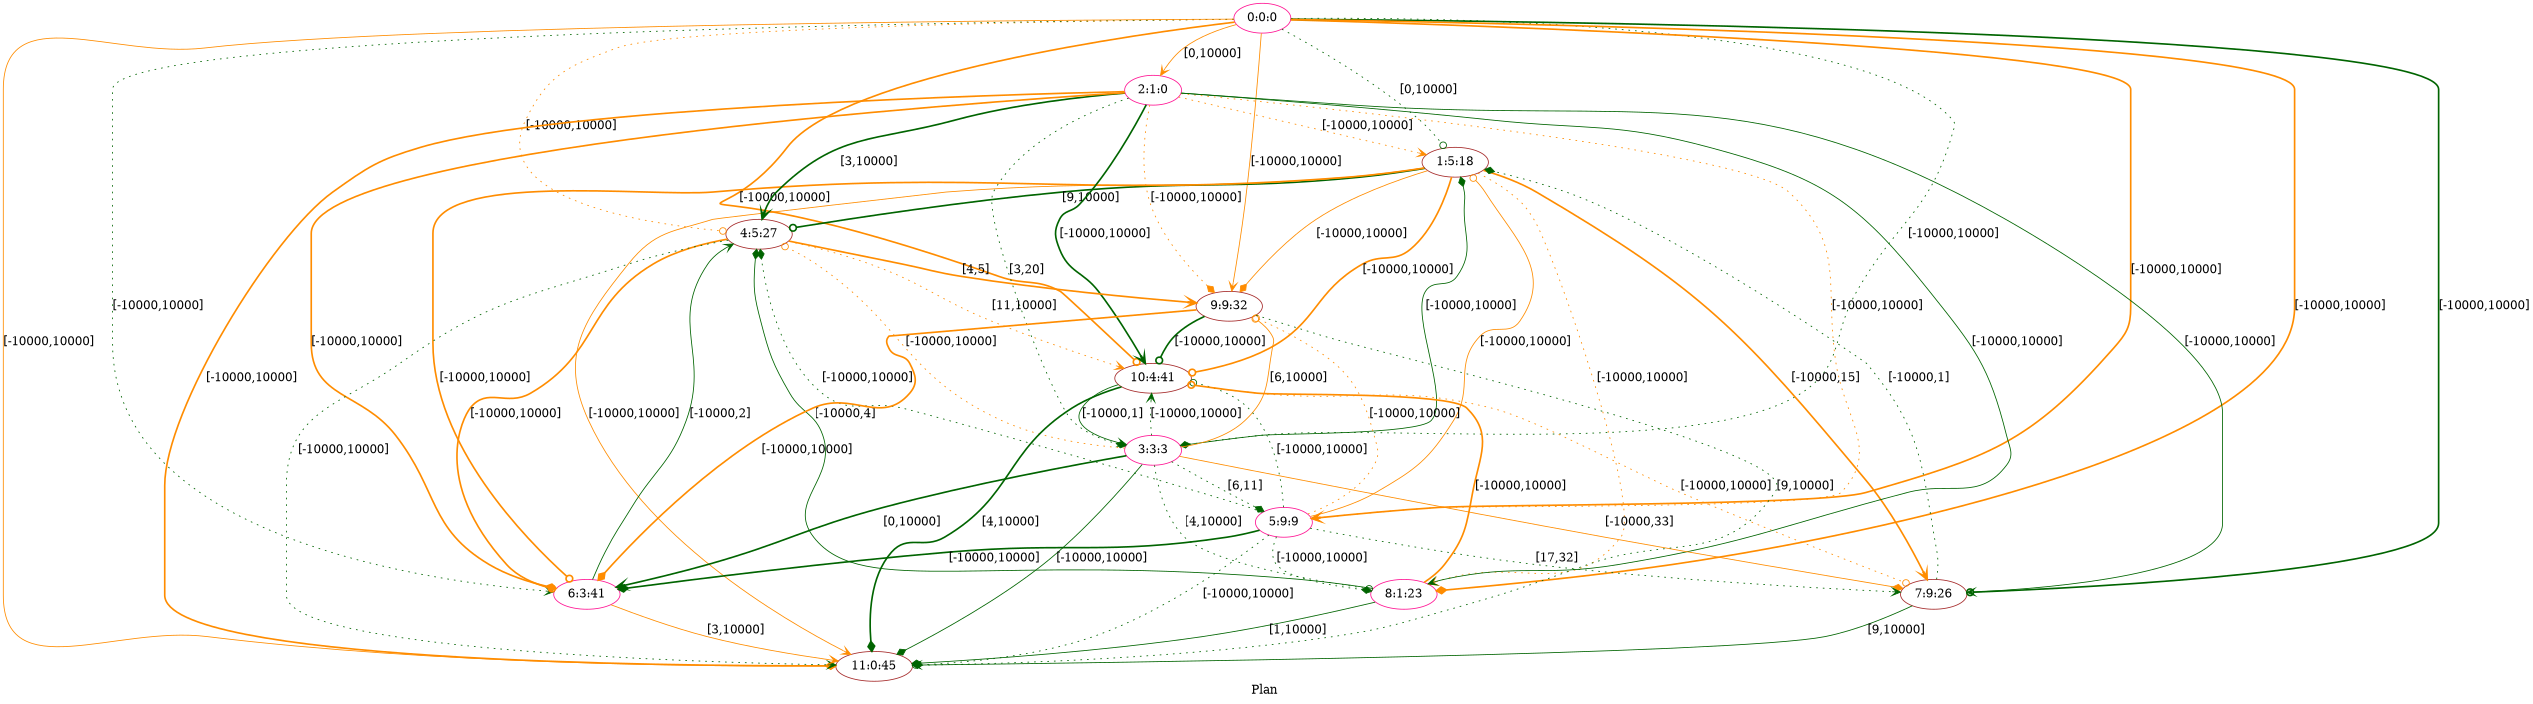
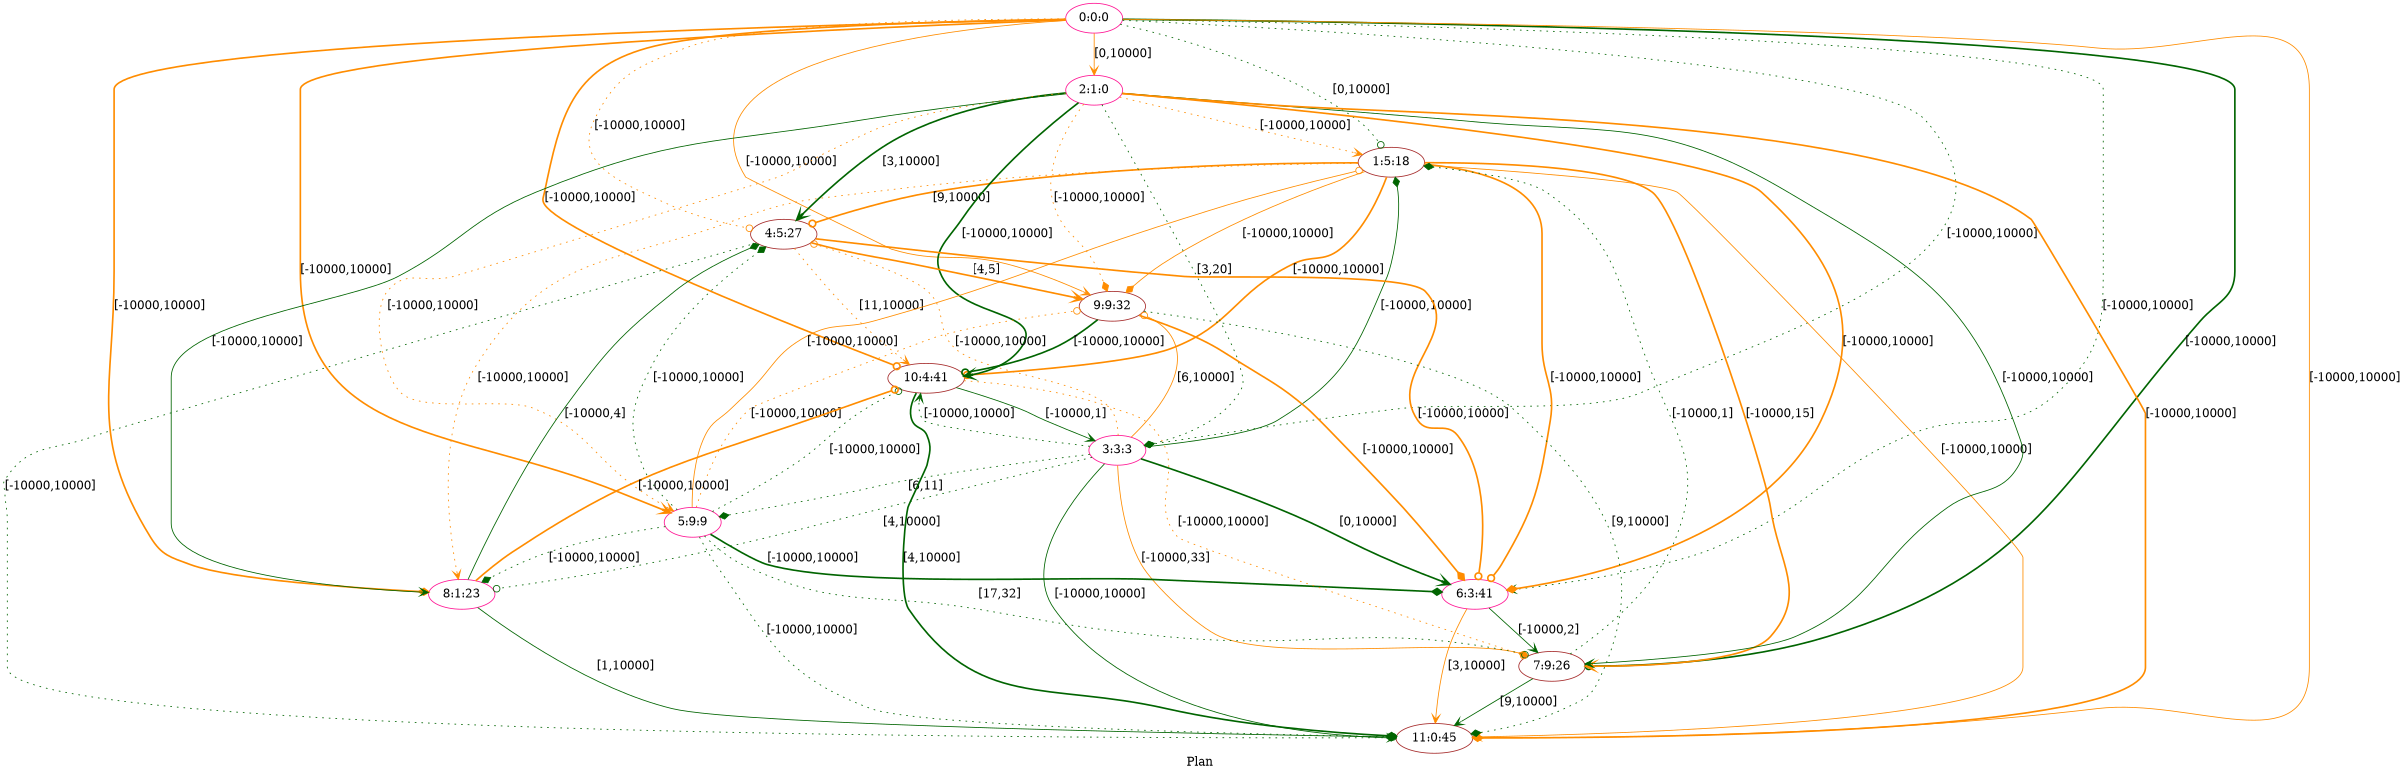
(1078, 191) -> (962, 188)
(686, 420) -> (1510, 628)
(1644, 575) -> (1105, 630)
